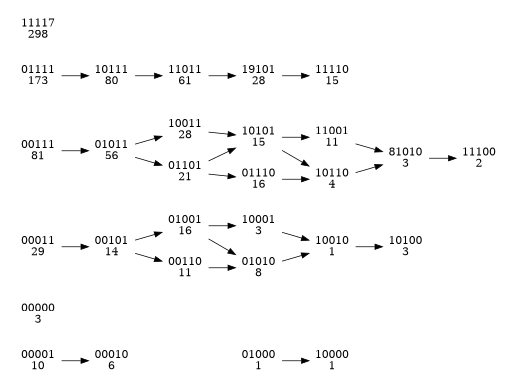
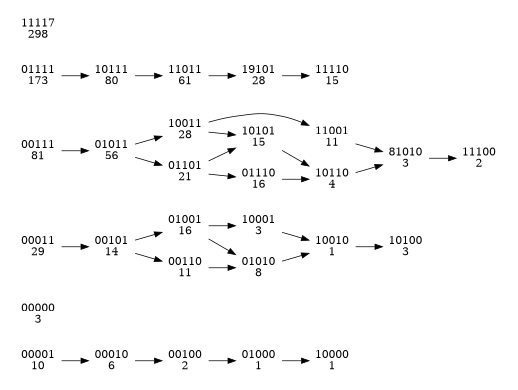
(292, 137) -> (255, 114)
none -> (185, 361)
